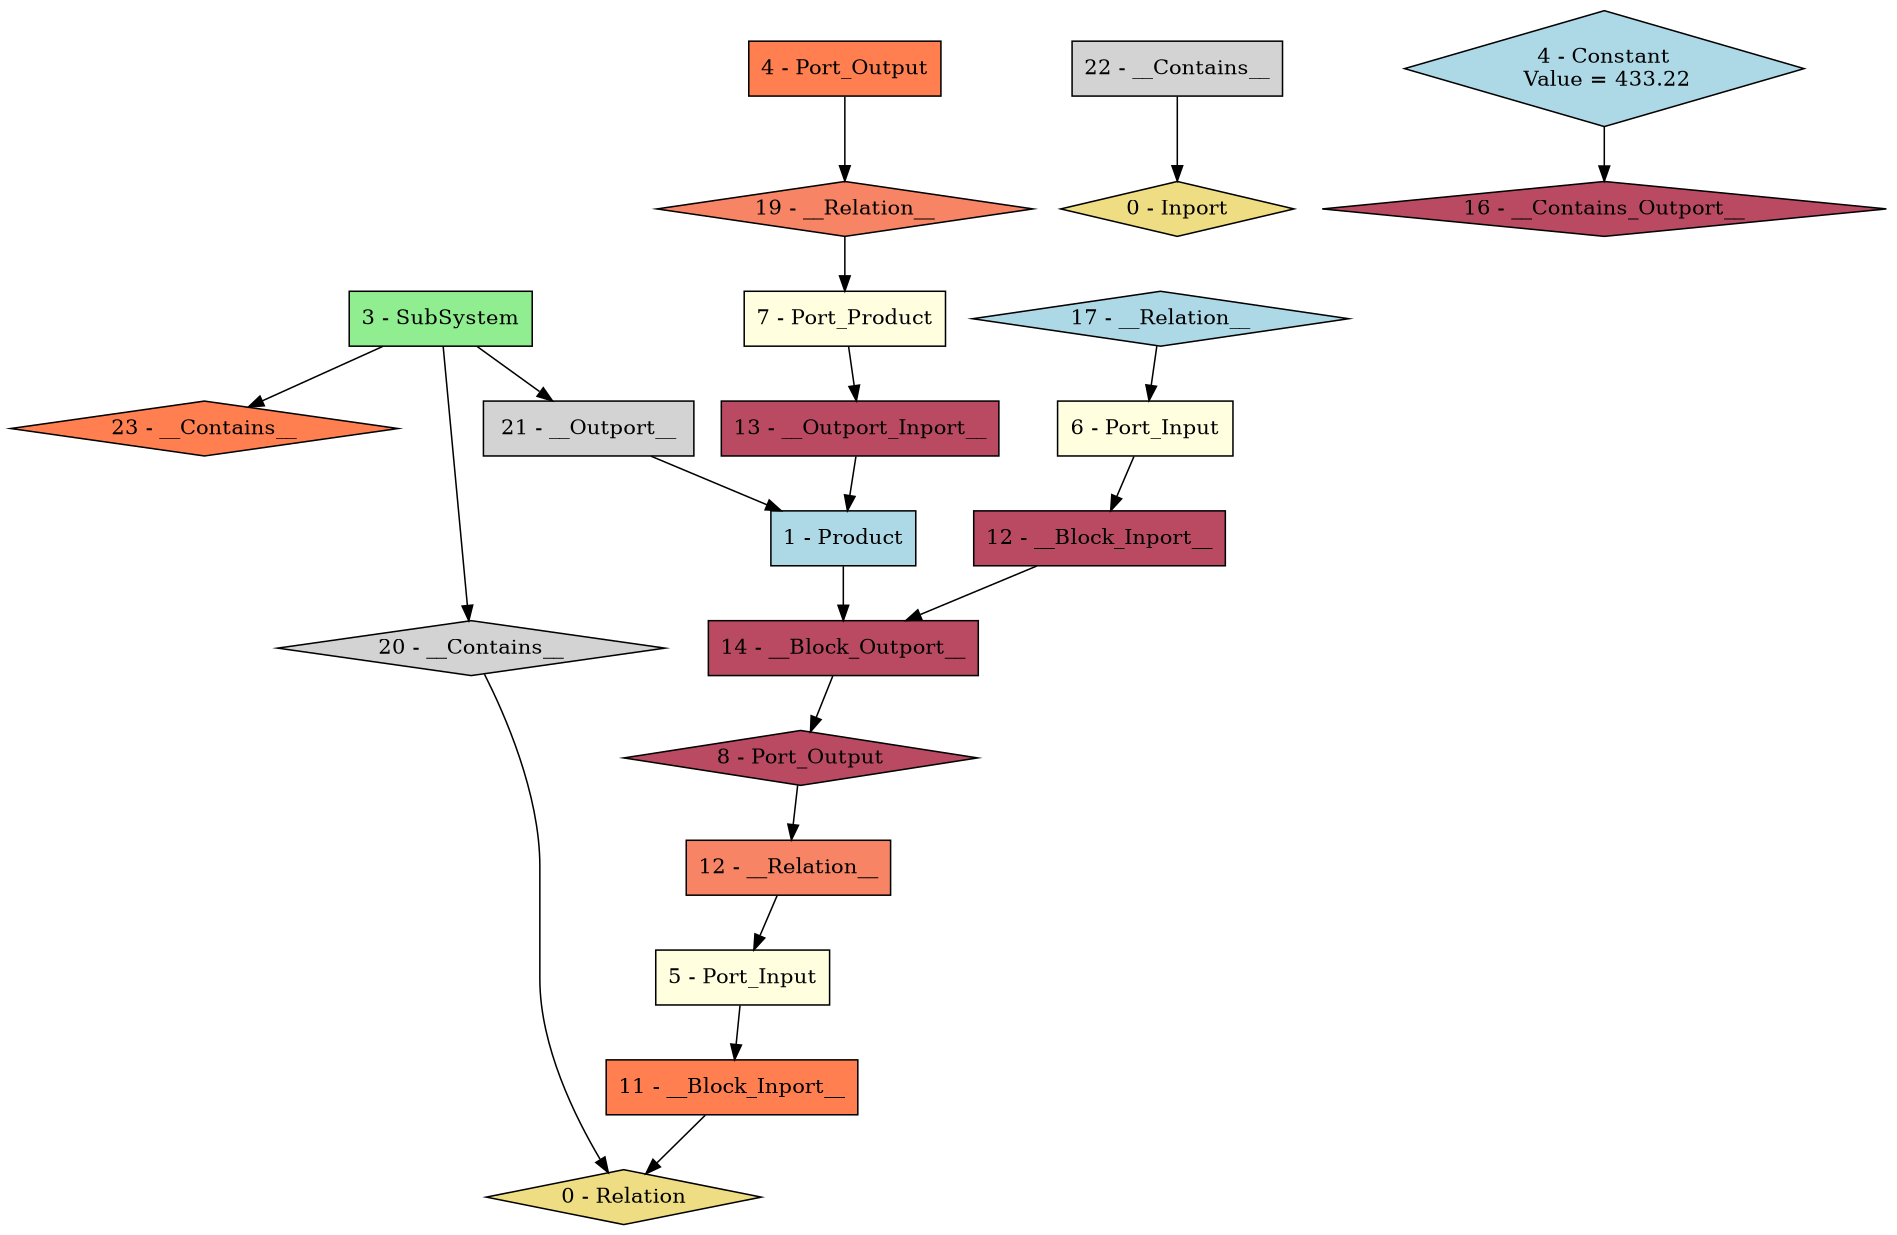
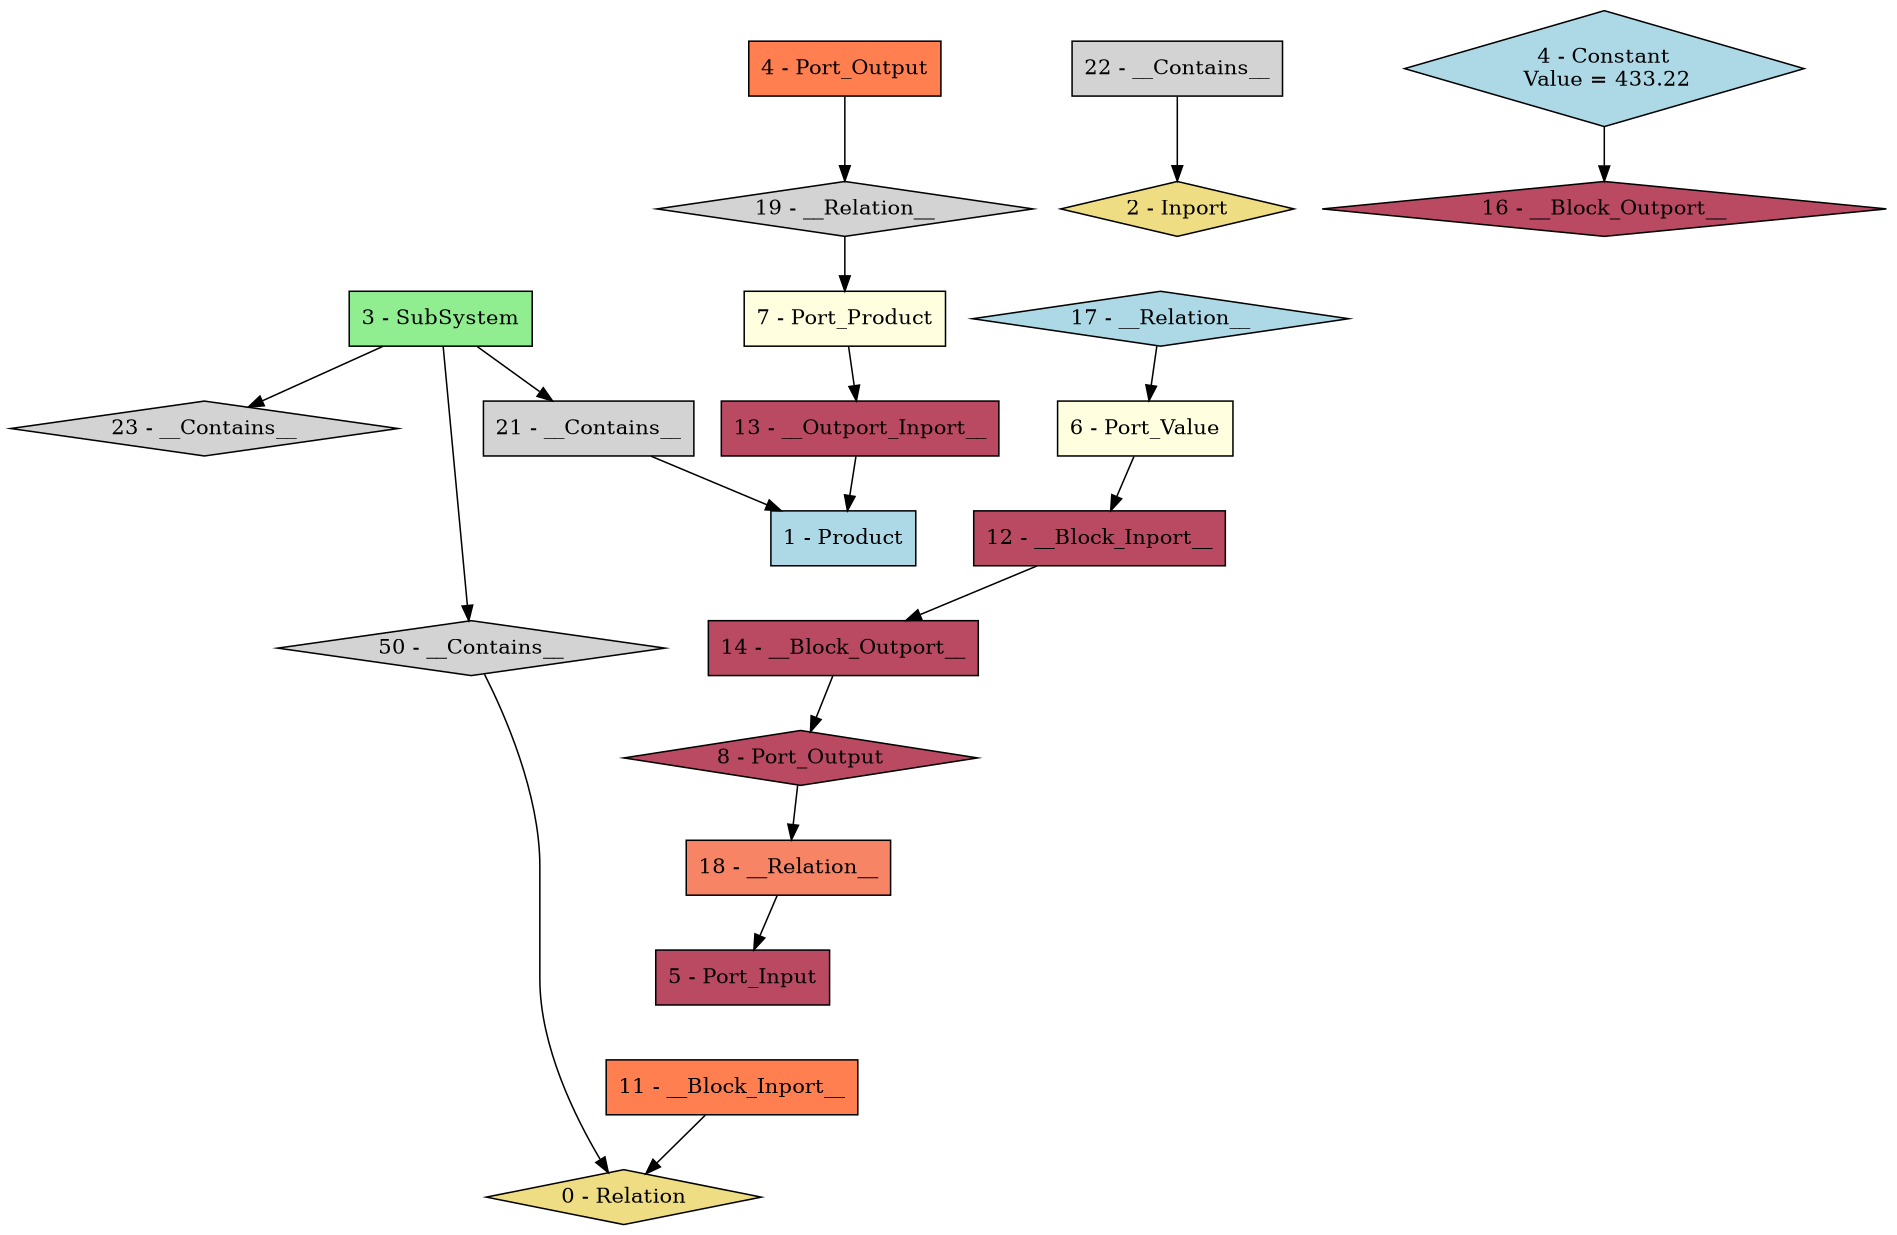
(845, 209) -> (845, 209)
(1177, 209) -> (1177, 209)
(1604, 209) -> (1604, 209)
(204, 429) -> (204, 429)
(589, 429) -> (589, 429)
(1145, 429) -> (1145, 429)
(843, 586) -> none
(471, 648) -> (471, 648)
(788, 868) -> (788, 868)
(743, 978) -> (743, 978)
(738, 1025) -> none
